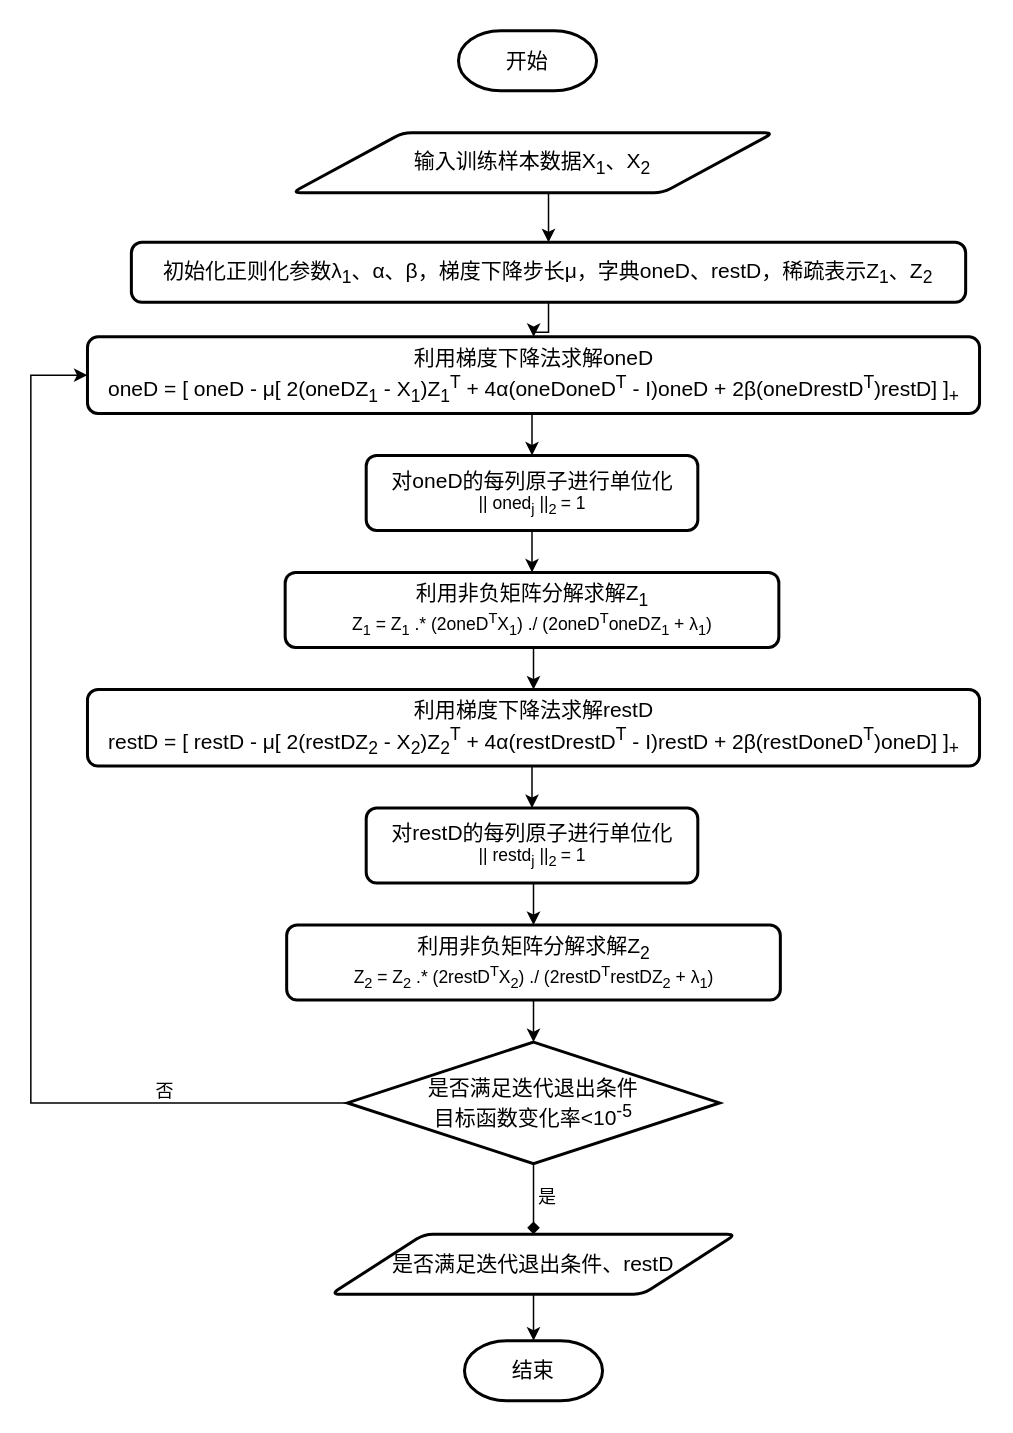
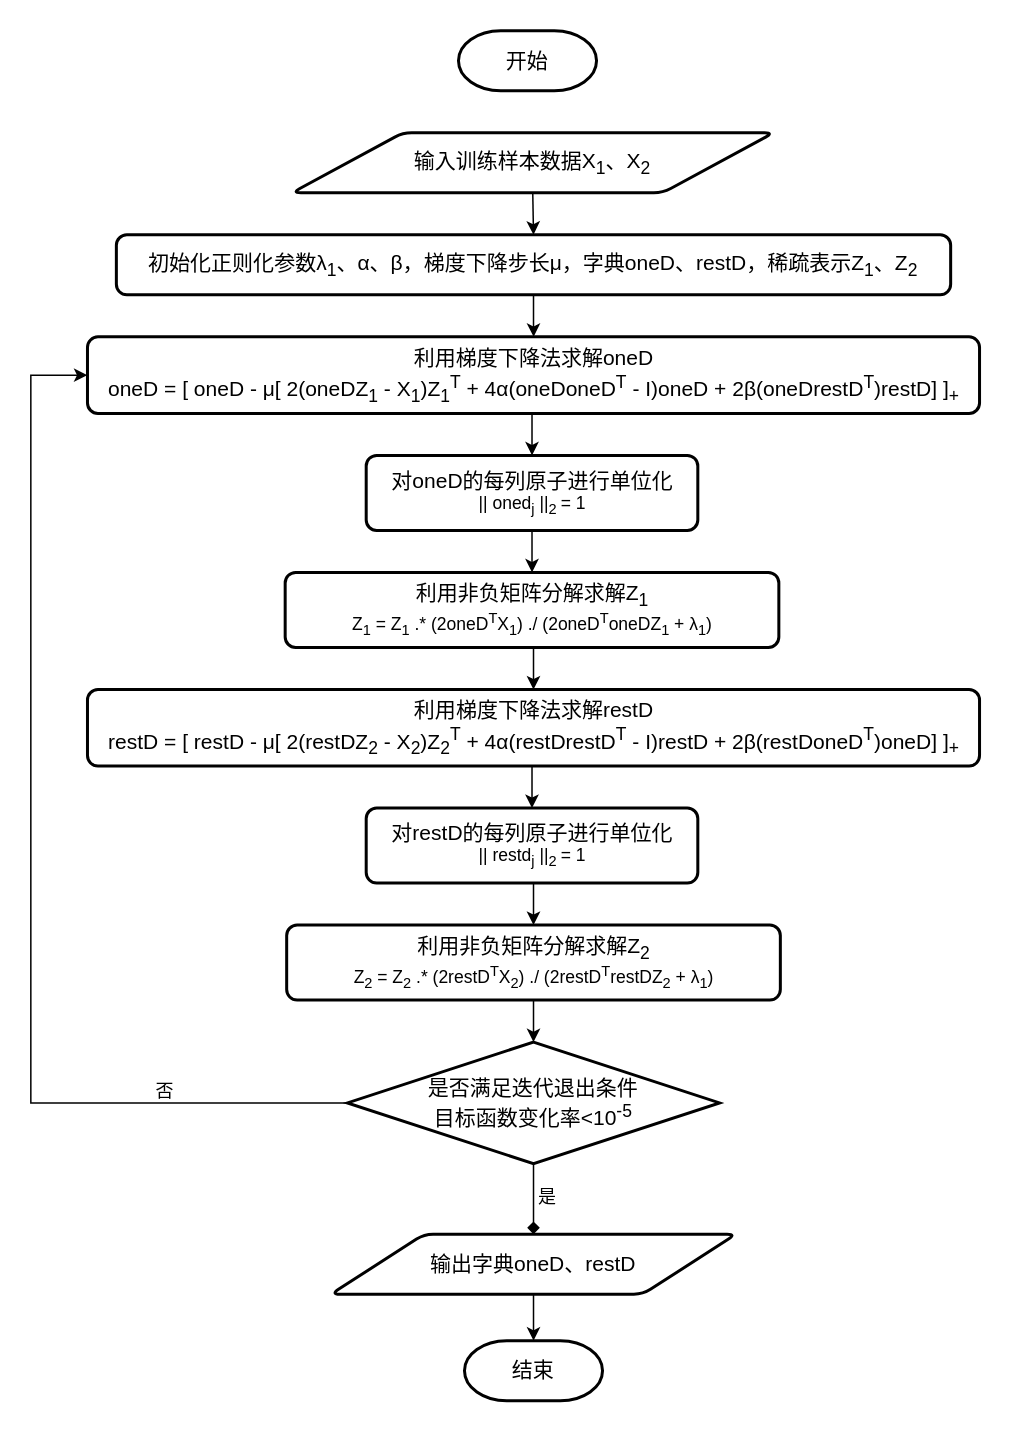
(548, 272) -> (533, 265)
(533, 1264) -> (533, 1264)
